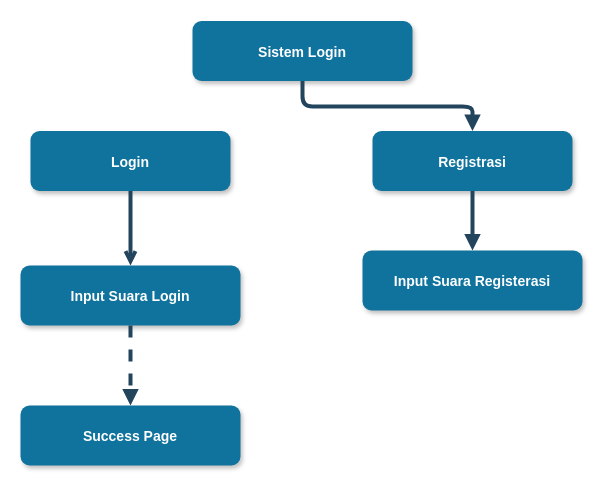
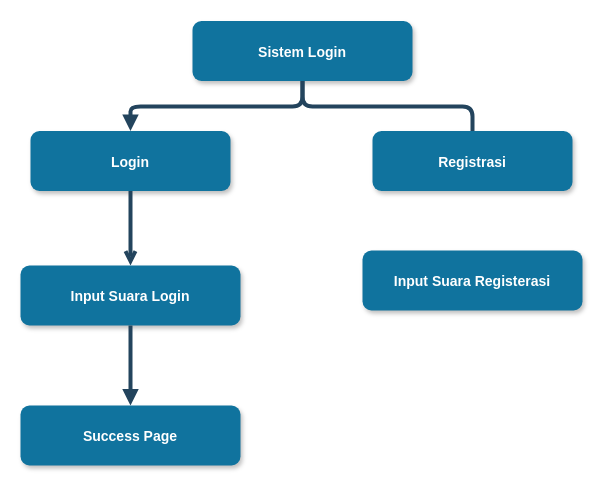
none -> (213, 107)
(472, 110) -> (473, 128)
(473, 209) -> none
(131, 343) -> (131, 343)
